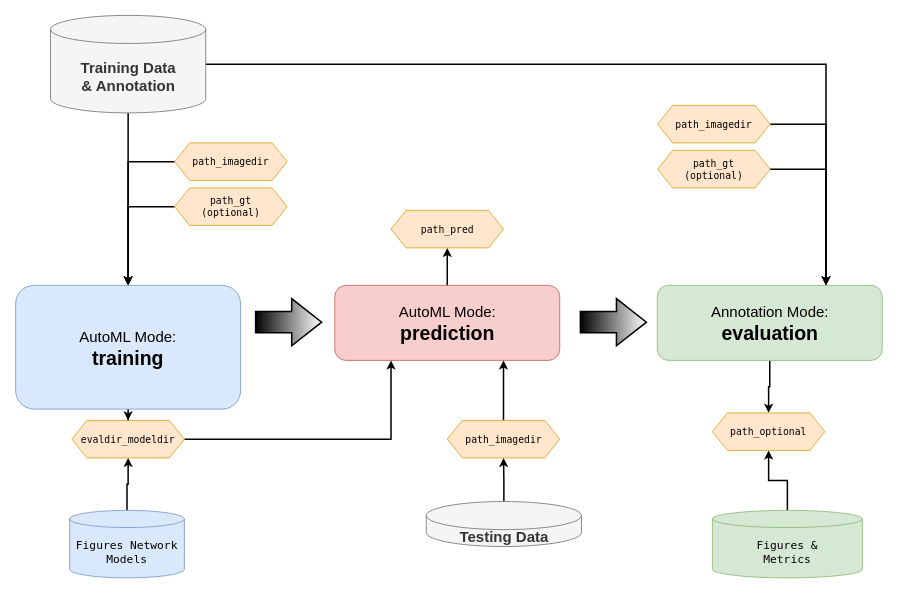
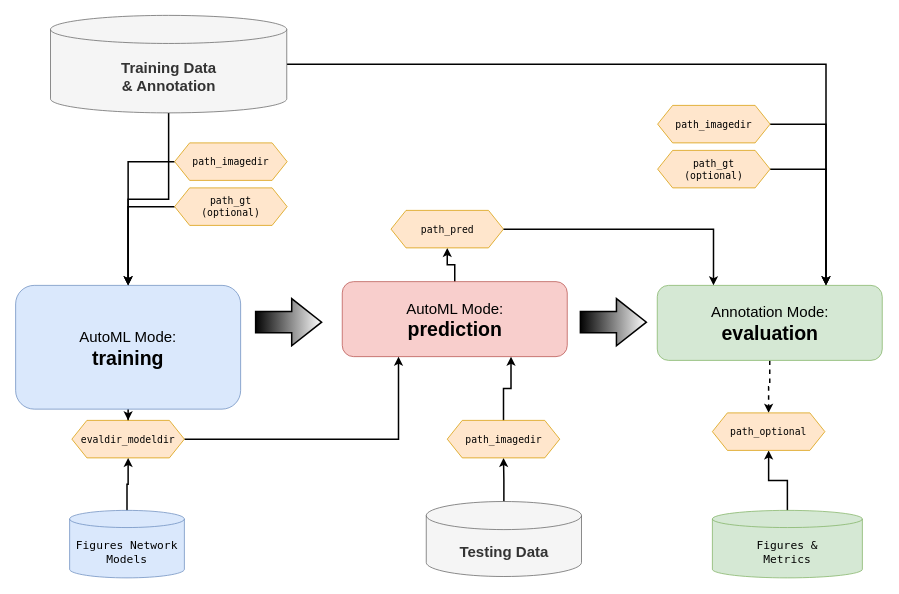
(128, 64) -> (168, 64)
none -> (633, 229)
(447, 323) -> (455, 319)
(770, 385) -> (770, 385)
(504, 524) -> (504, 539)
